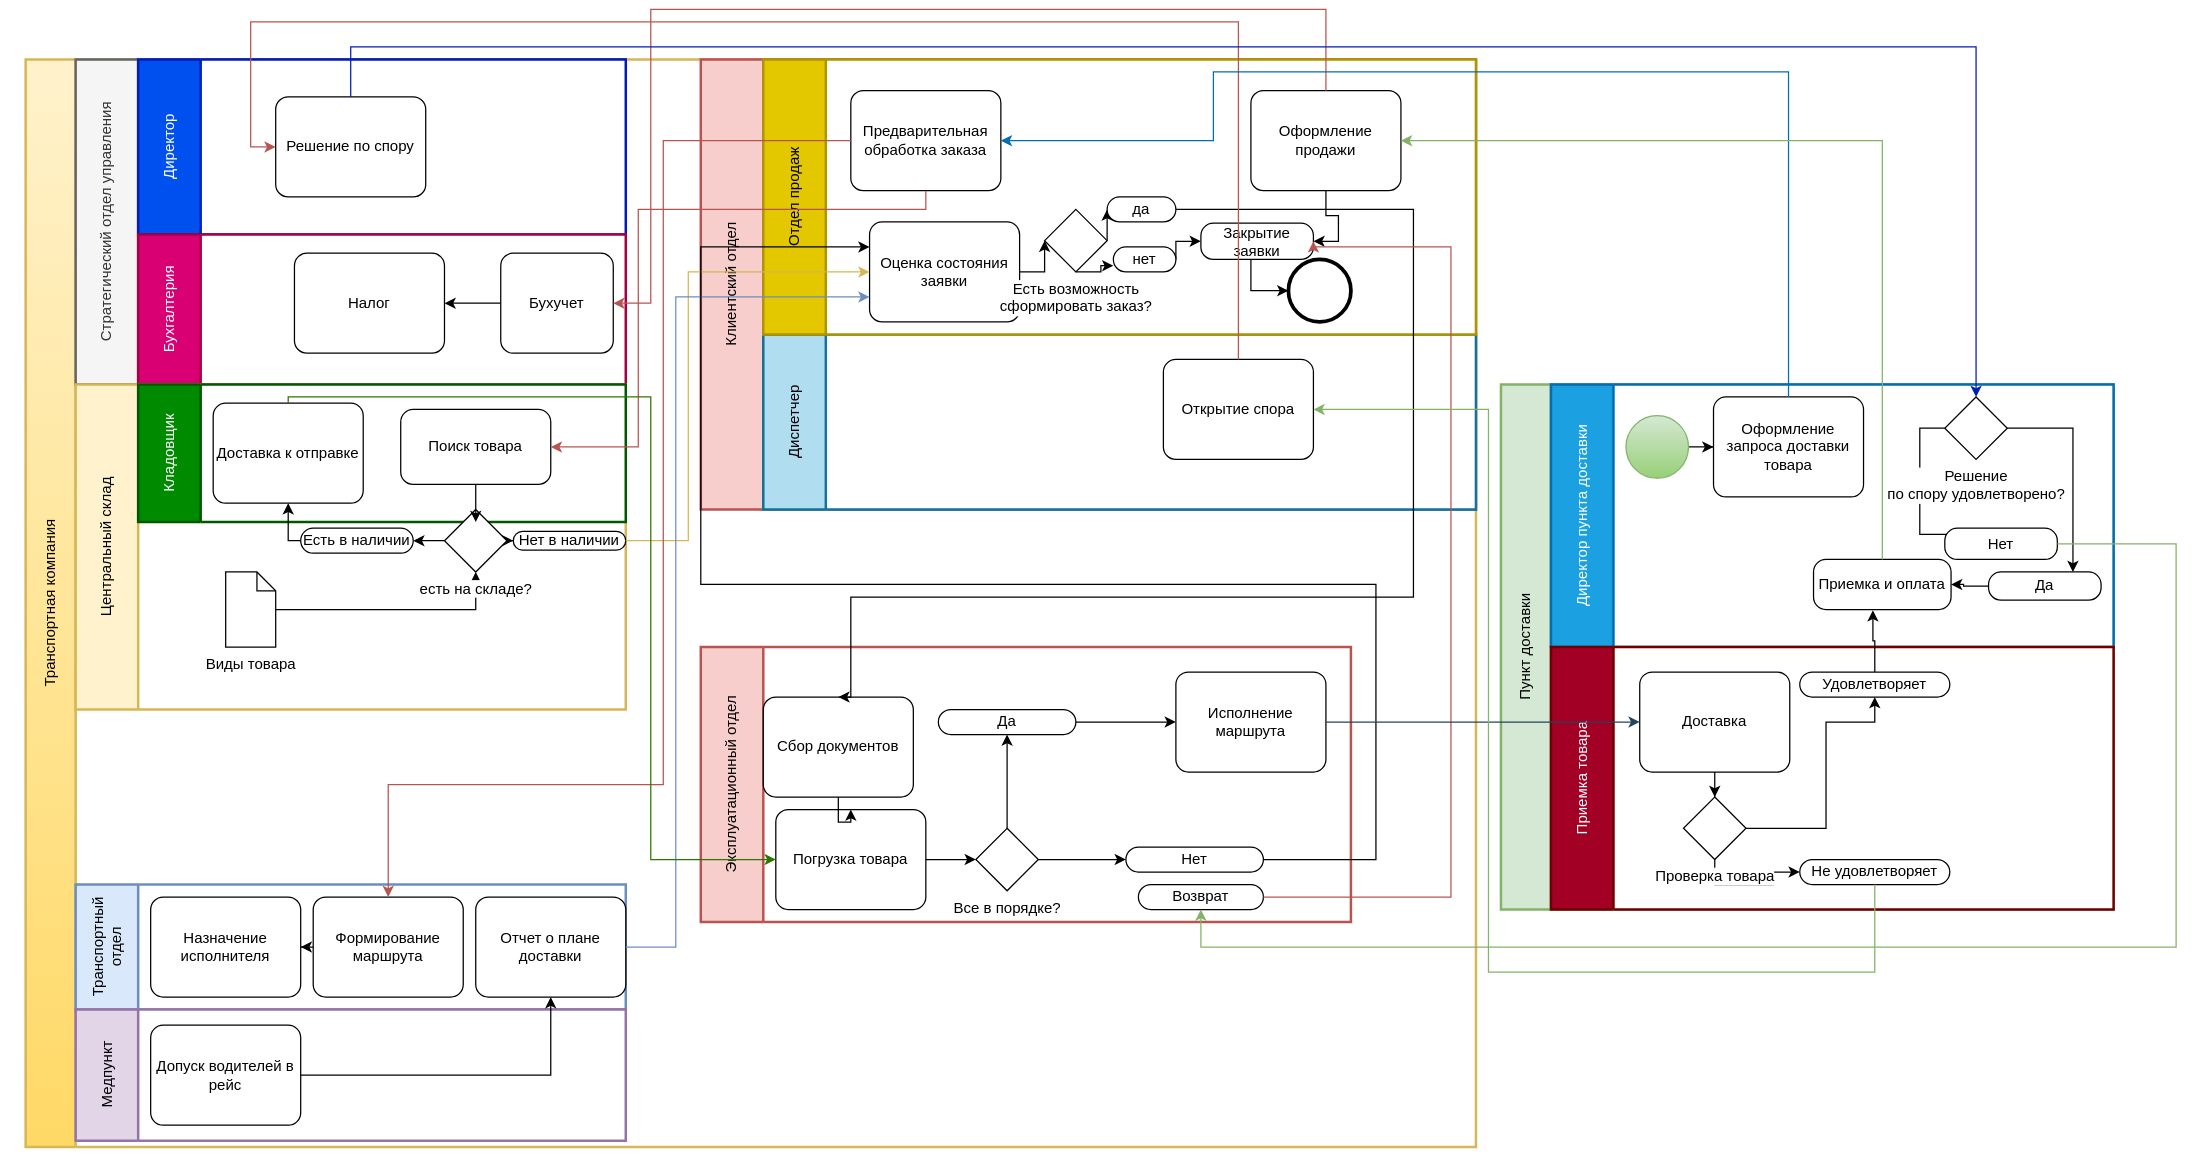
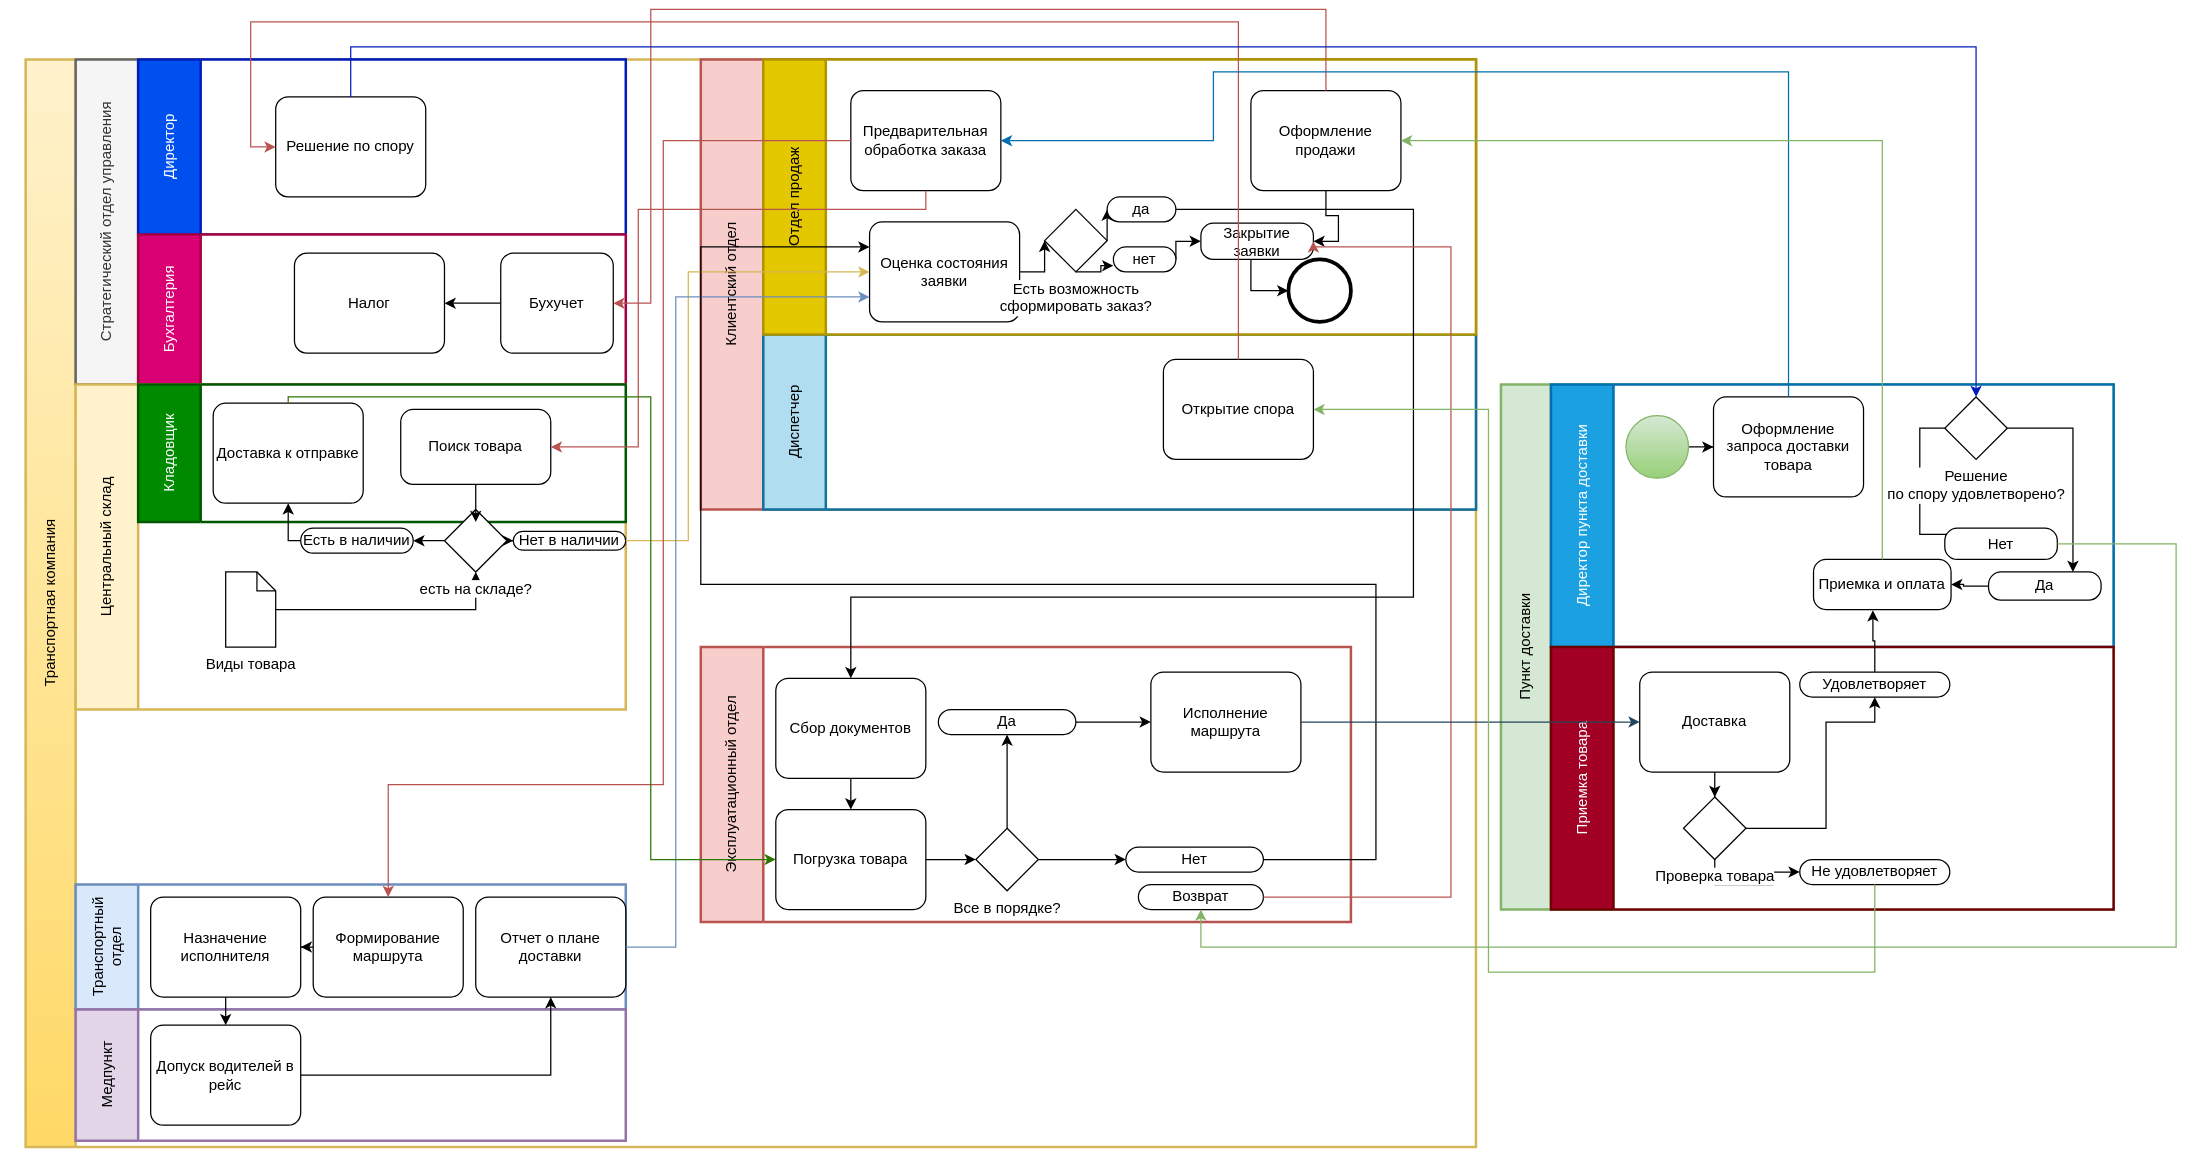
(1251, 722) -> (1226, 722)
(838, 747) -> (851, 728)
none -> (226, 1016)
